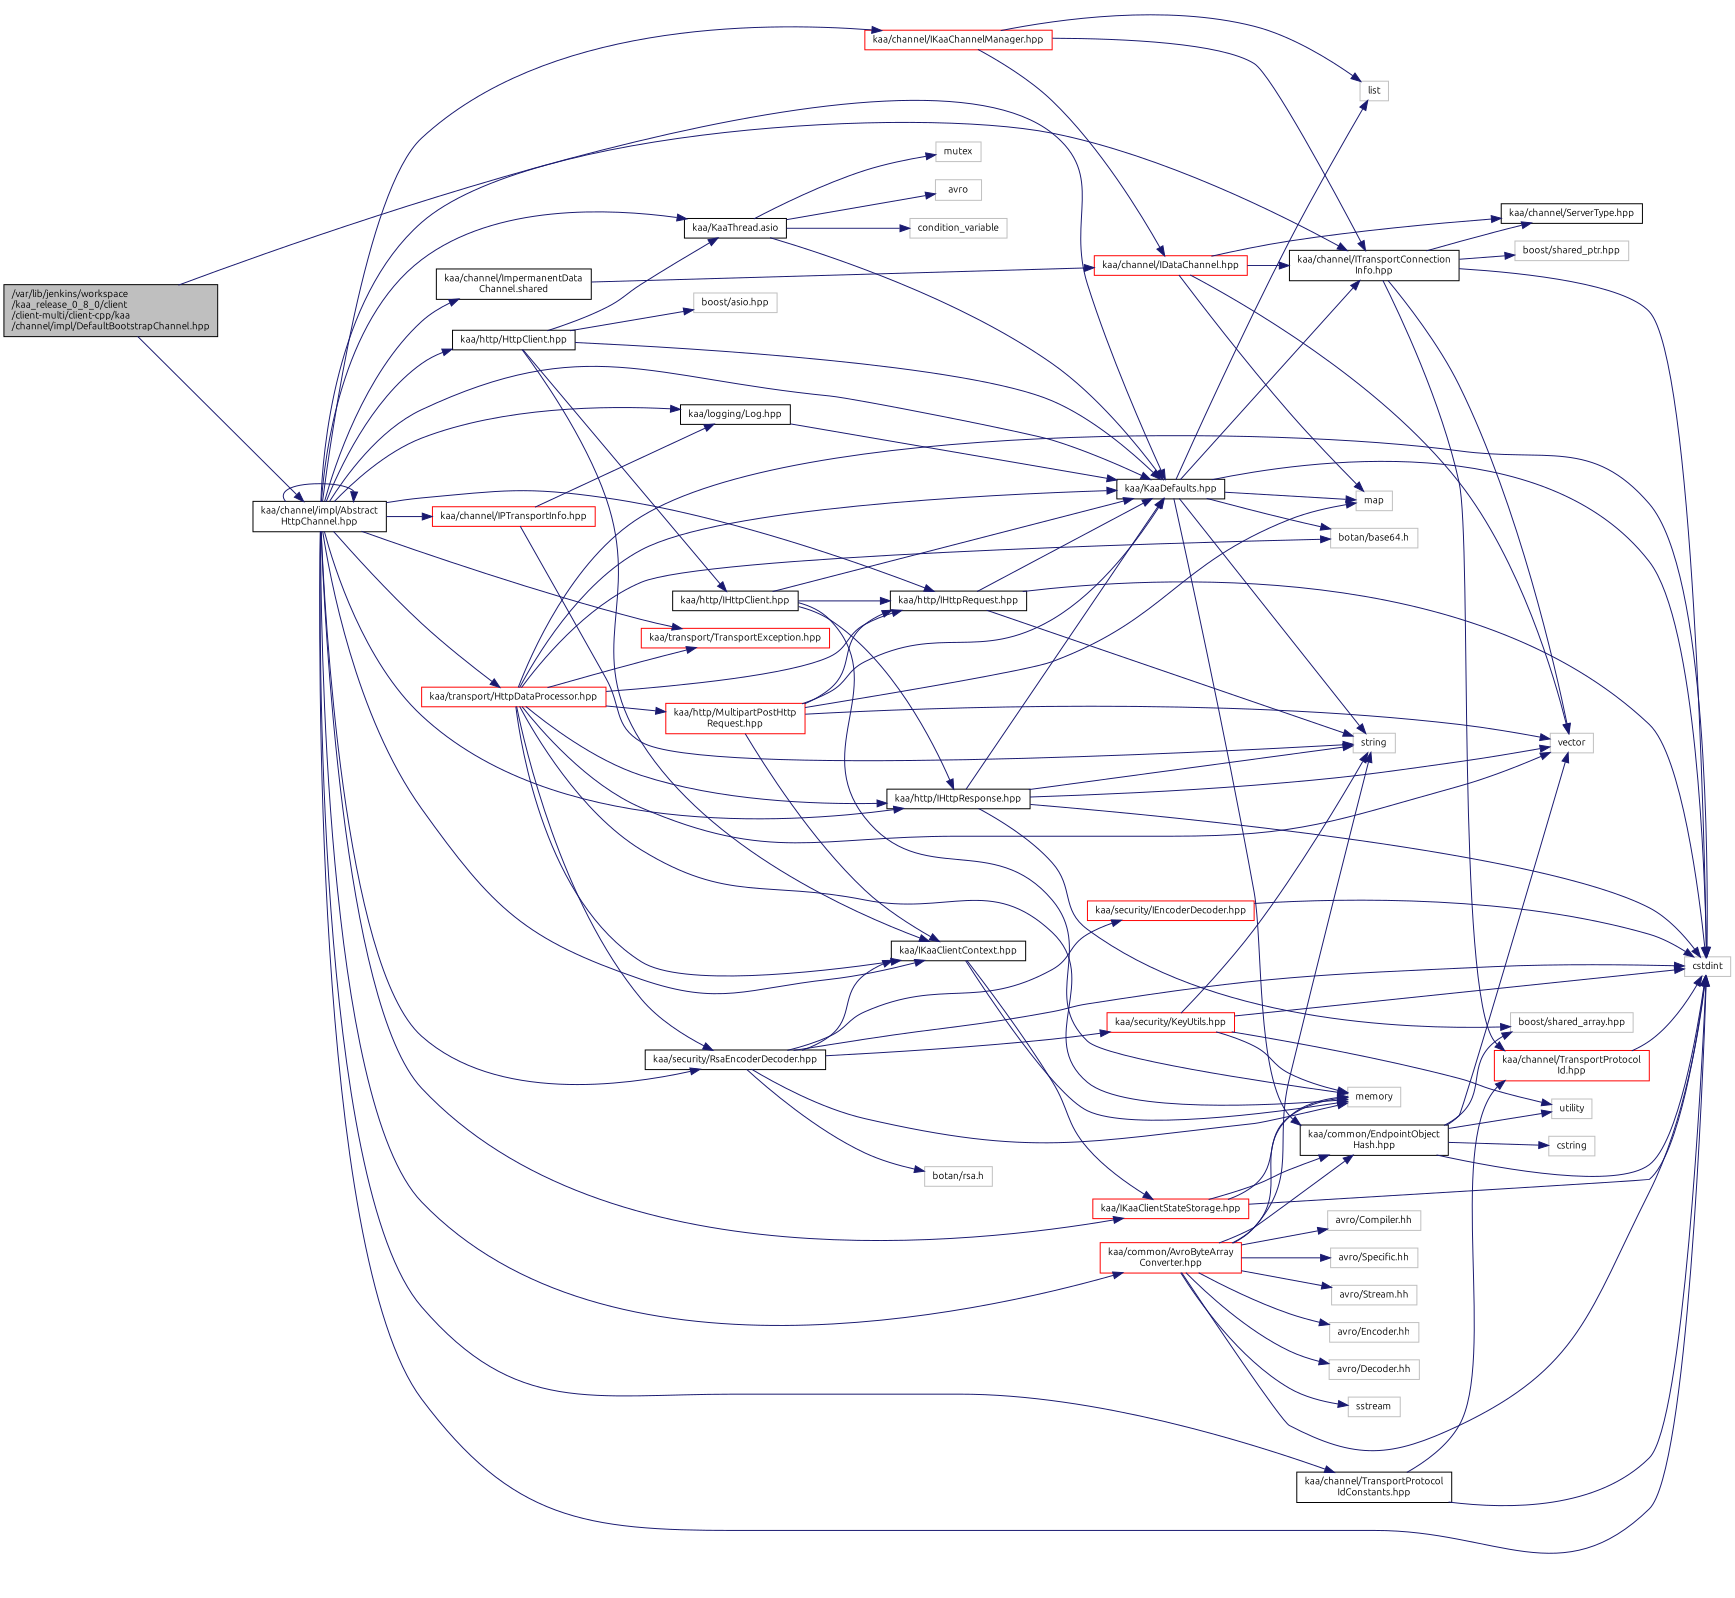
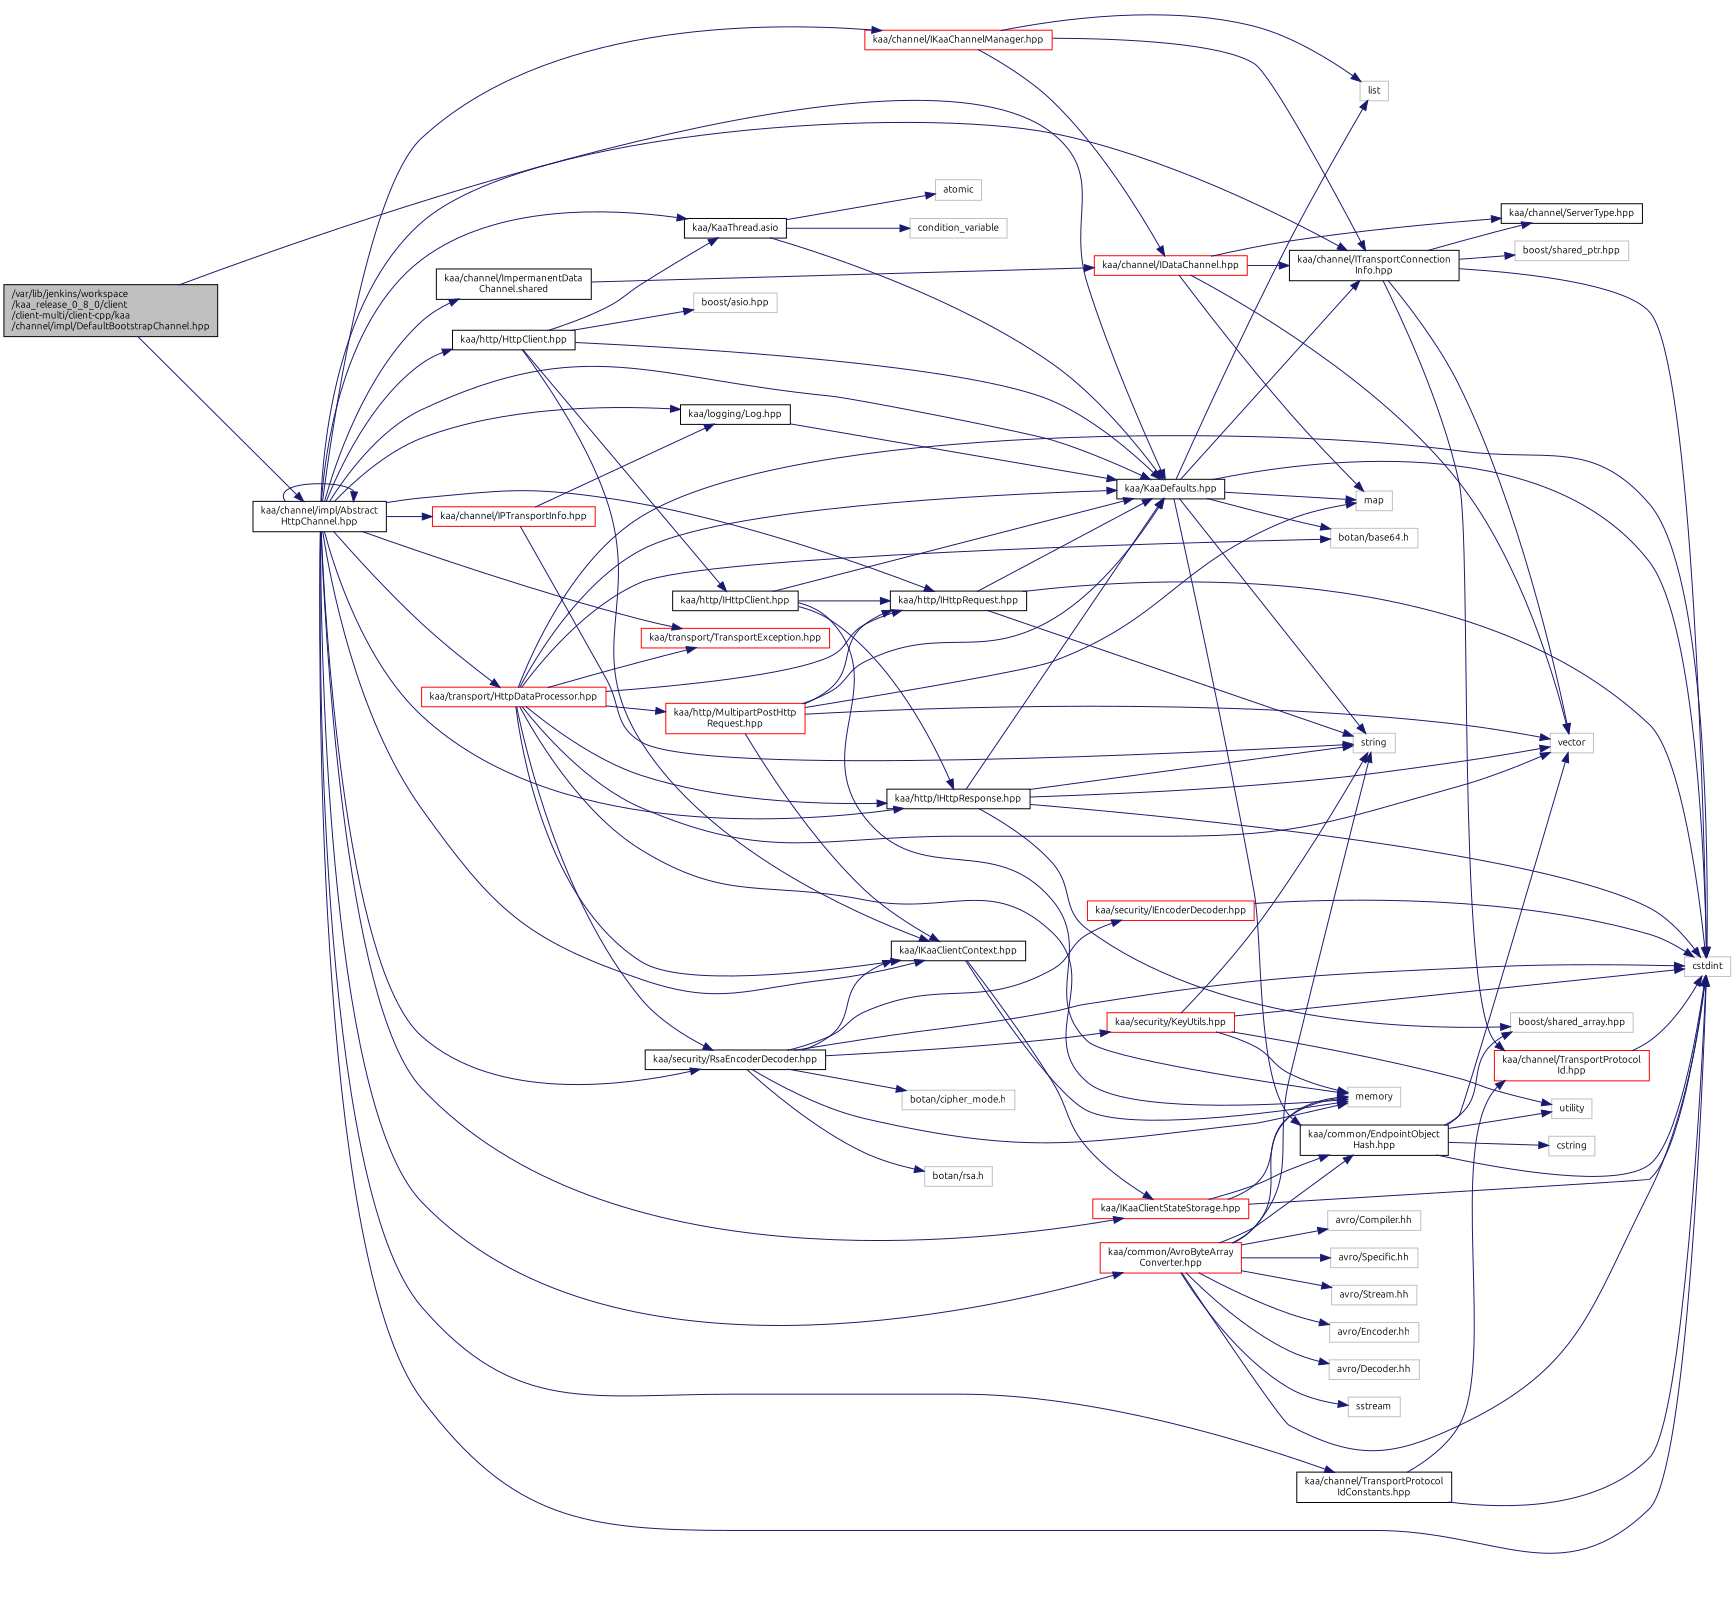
(958, 152) -> none
(958, 190) -> (958, 190)
none -> (958, 1100)
